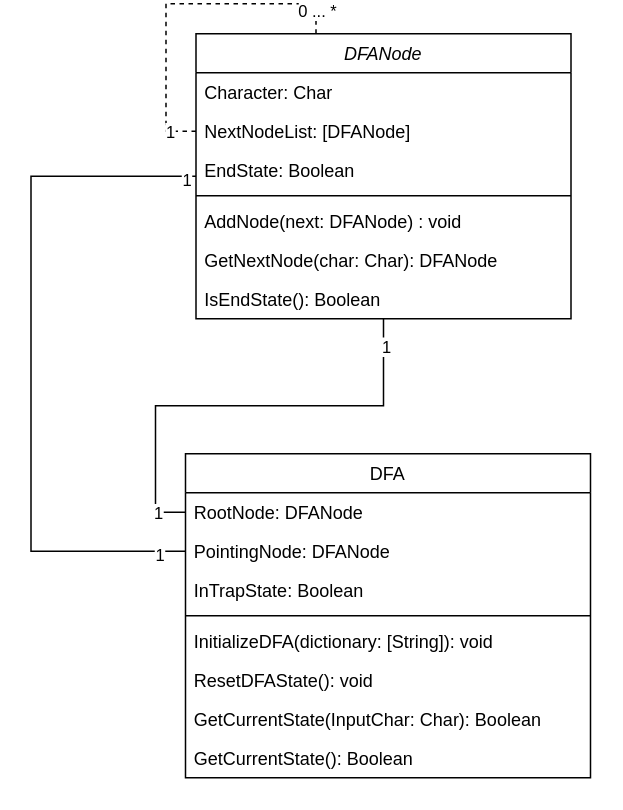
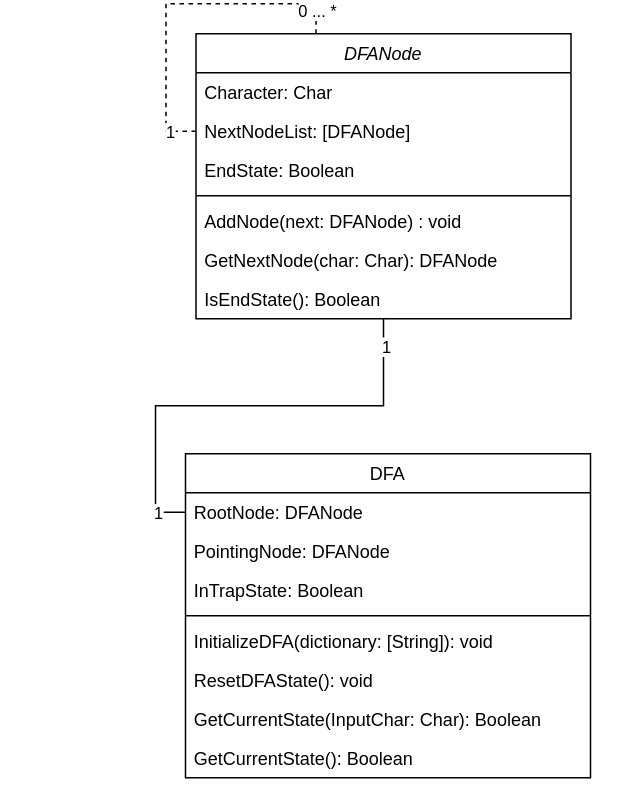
(31, 359) -> none
